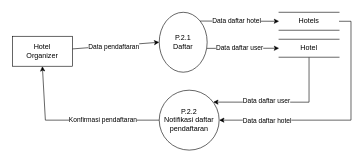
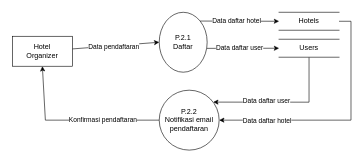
(309, 48) -> (309, 48)
(189, 120) -> (189, 120)
